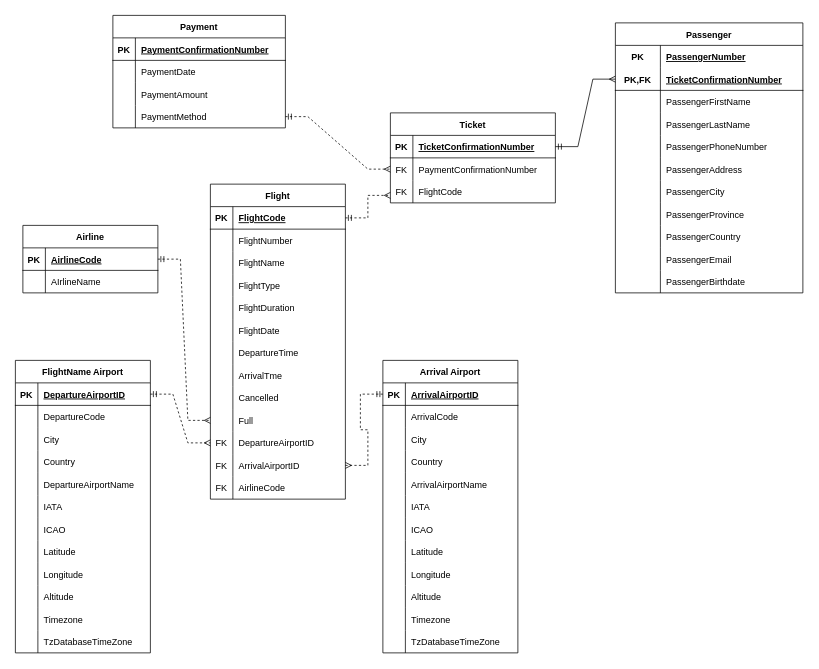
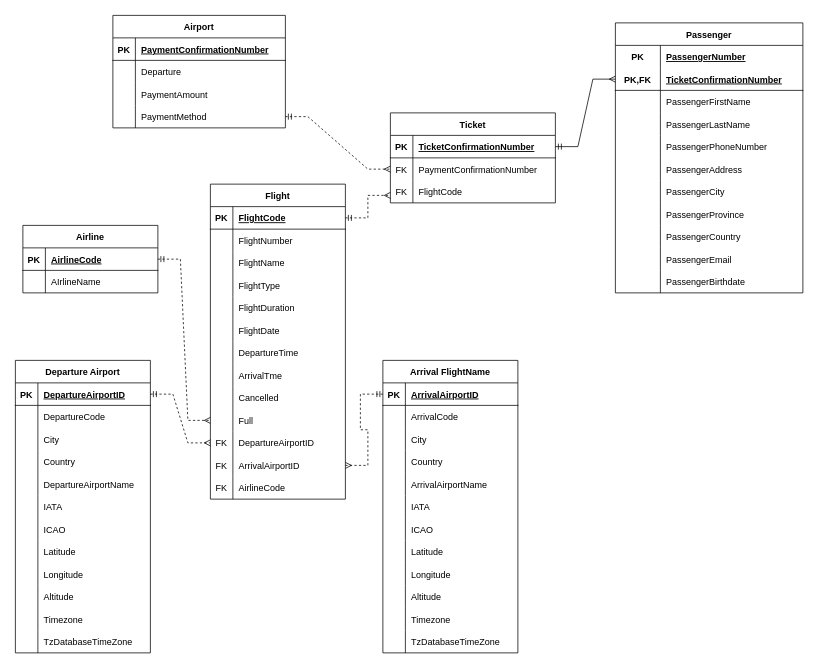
(199, 27) -> (199, 27)
(169, 72) -> (164, 72)
(83, 372) -> (83, 372)
(450, 372) -> (450, 372)
